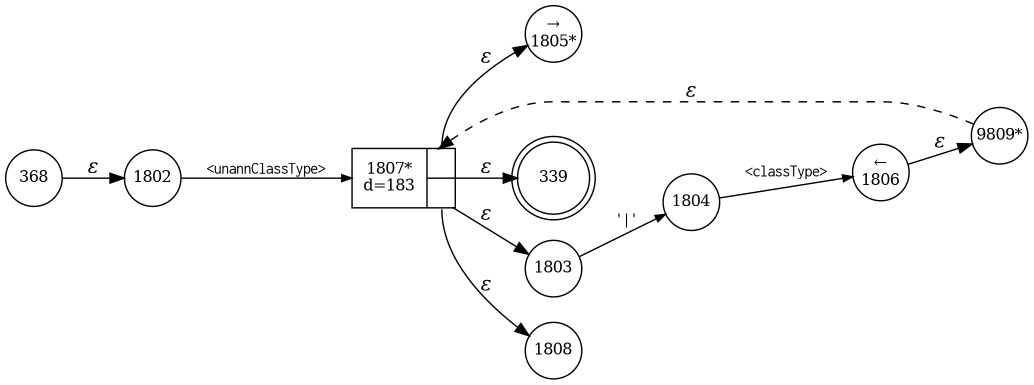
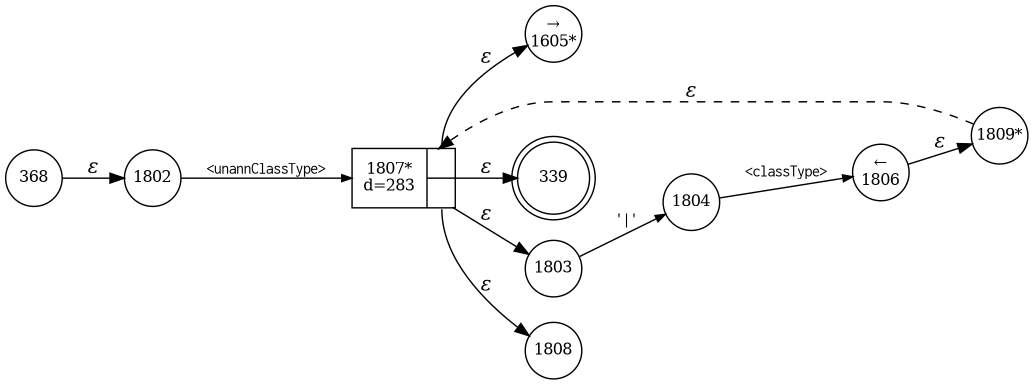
(554, 34) -> (554, 34)
(1000, 136) -> (1000, 136)
(390, 186) -> (390, 186)
